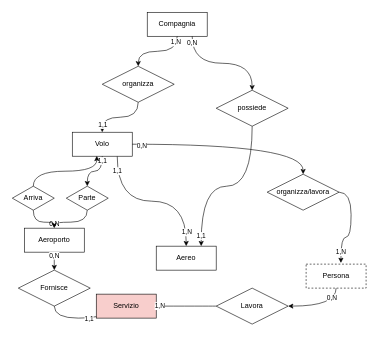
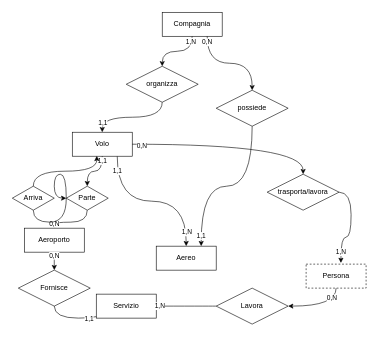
(177, 24) -> (192, 24)
(138, 84) -> (162, 84)
(303, 192) -> (303, 192)
(42, 222) -> (66, 187)
(126, 306) -> (126, 306)
